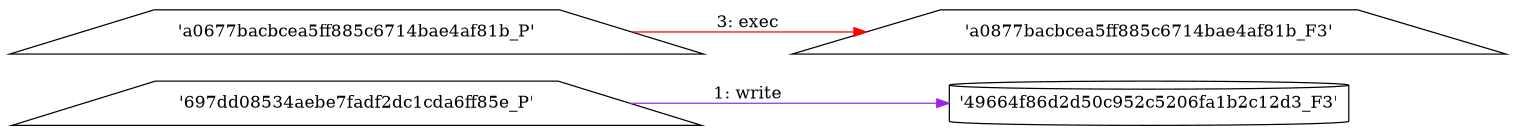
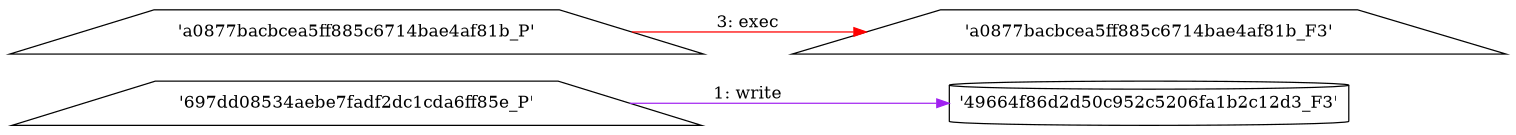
(357, 32) -> (357, 32)
